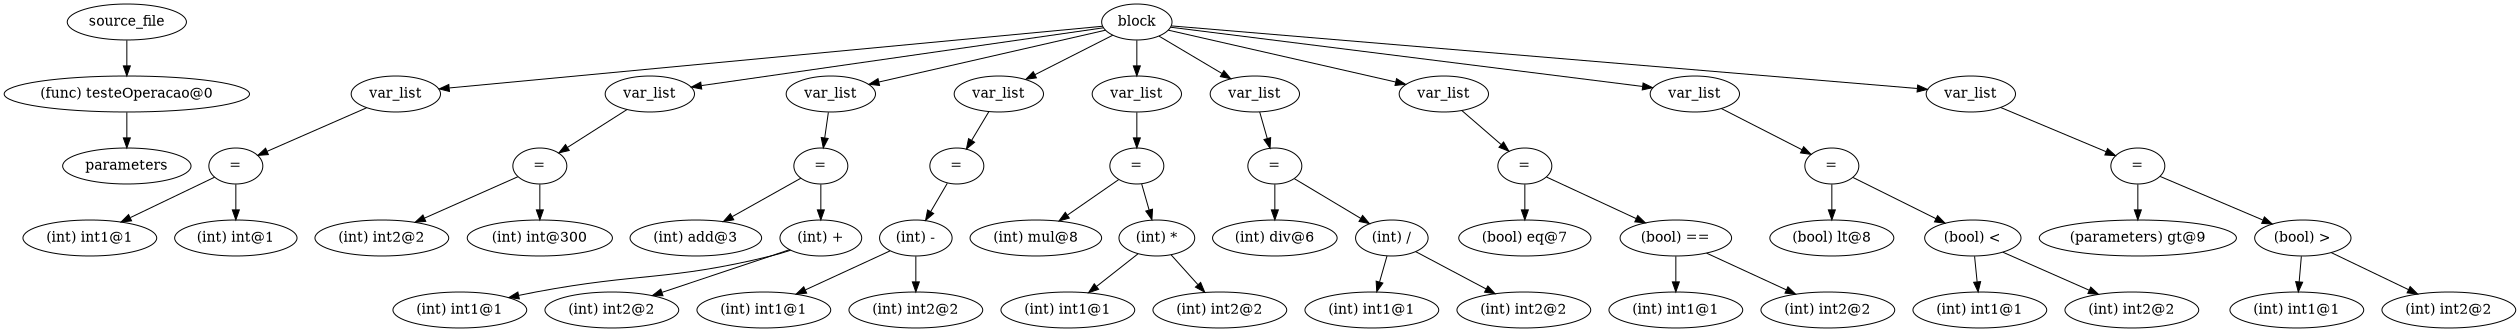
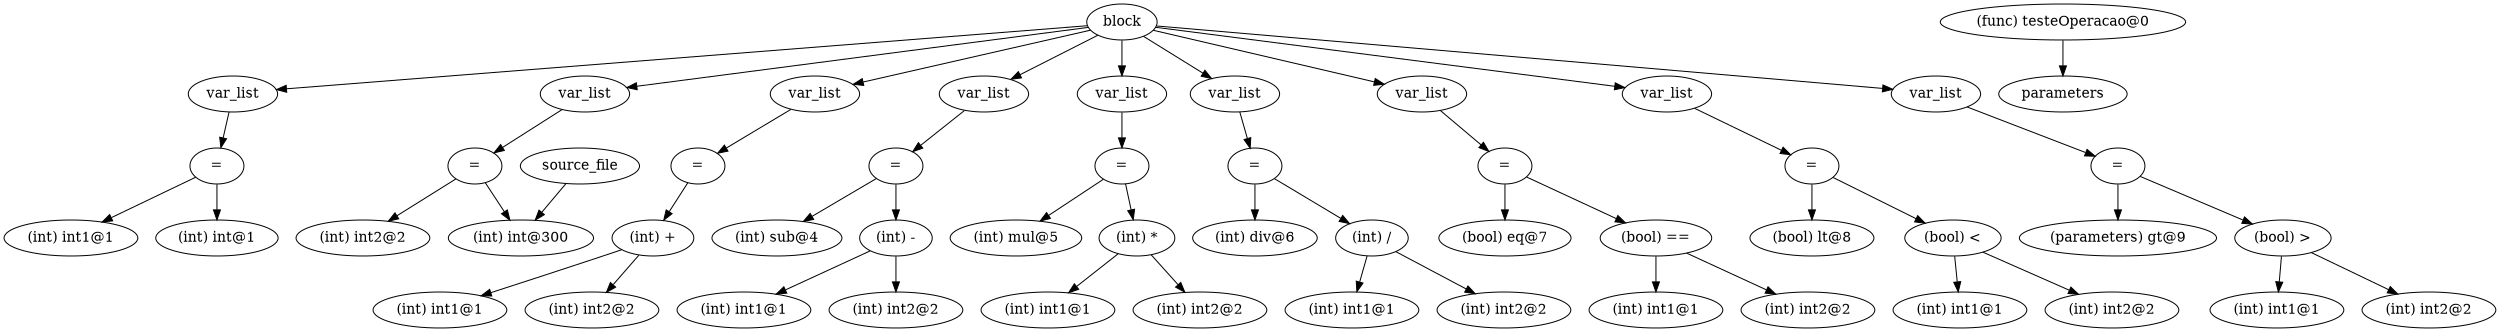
(127, 53) -> (554, 198)
(696, 238) -> none
none -> (777, 238)
(1036, 238) -> (1016, 238)
